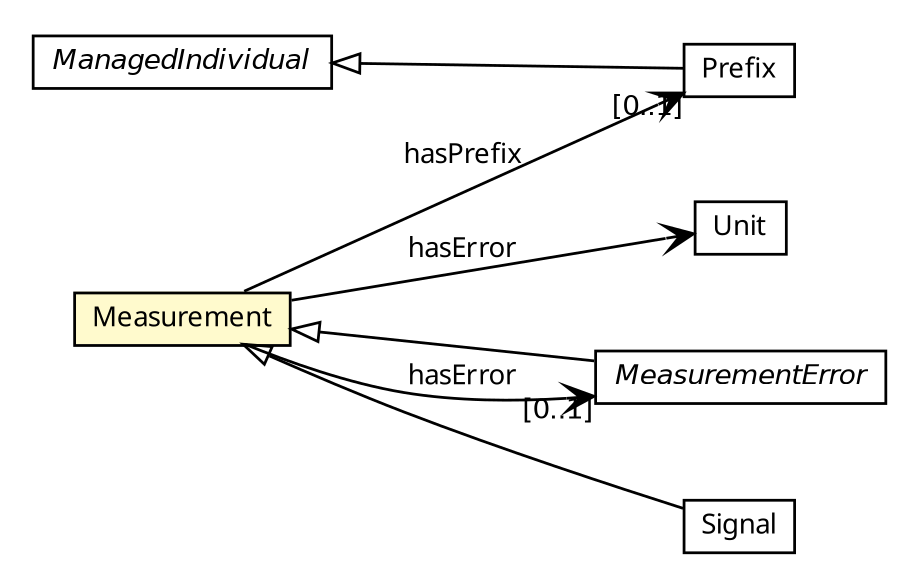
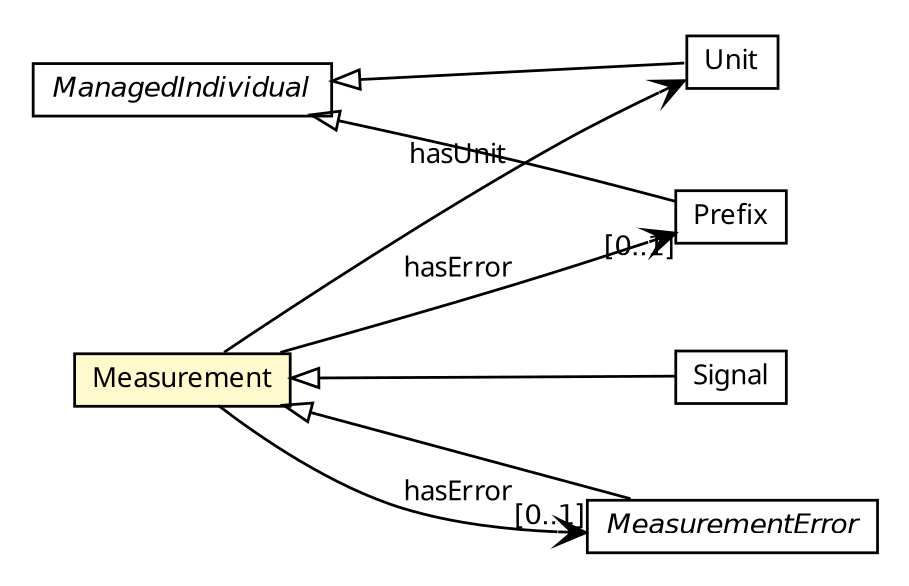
none -> (522, 71)
(463, 156) -> (459, 269)
(463, 250) -> (459, 156)
